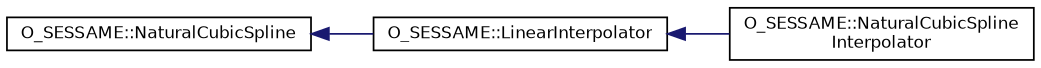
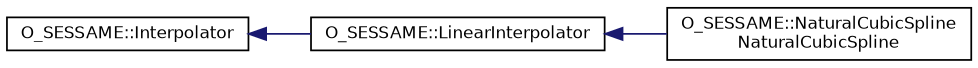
(159, 34) -> (128, 34)
(882, 34) -> (819, 34)
